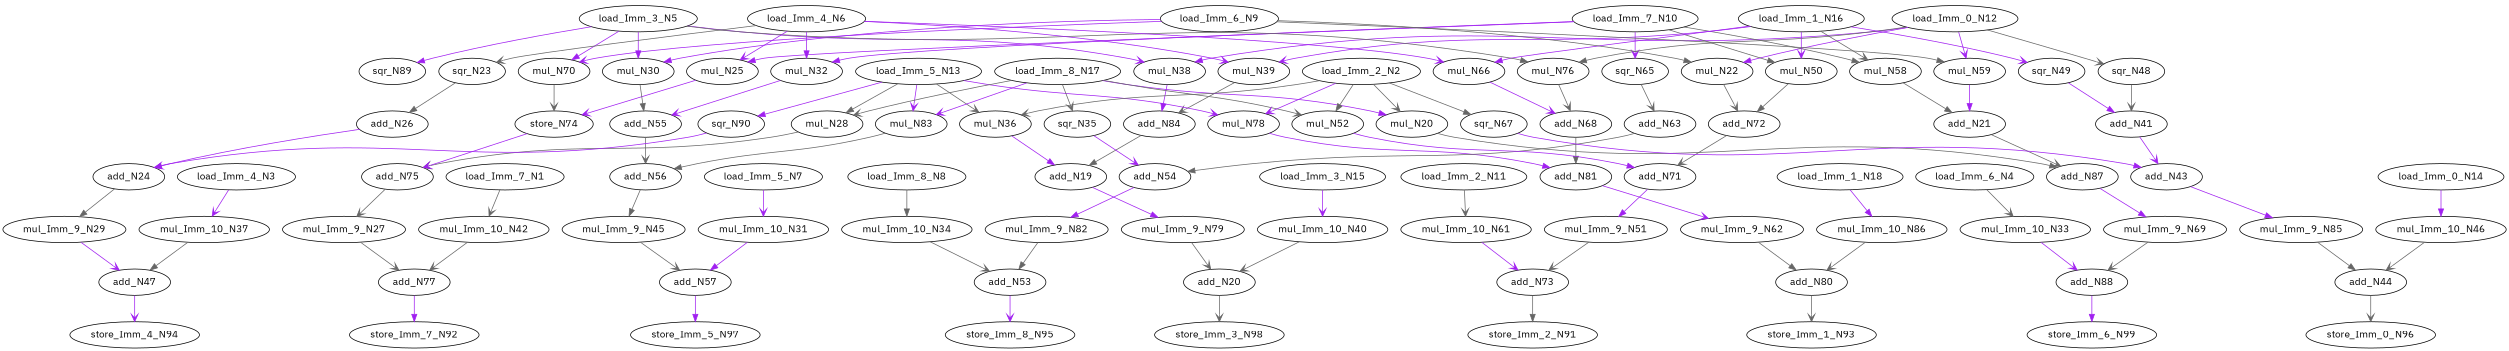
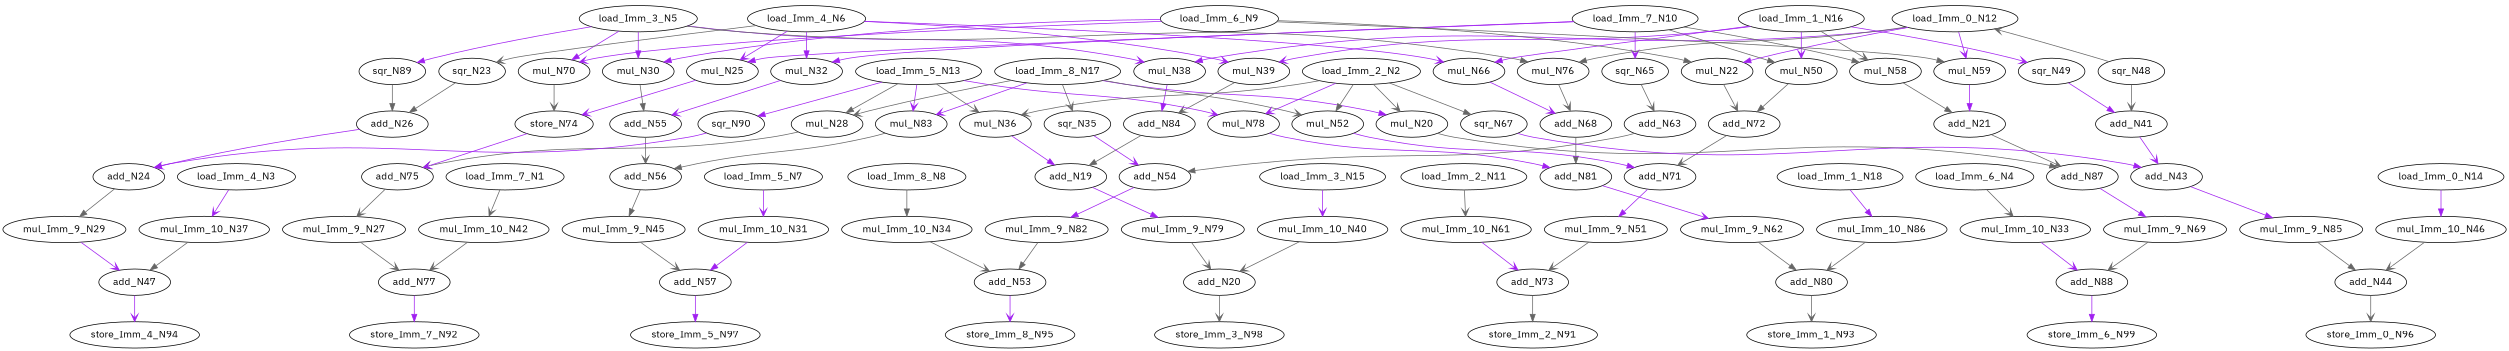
(2042, 46) -> (2056, 46)
none -> (392, 94)
